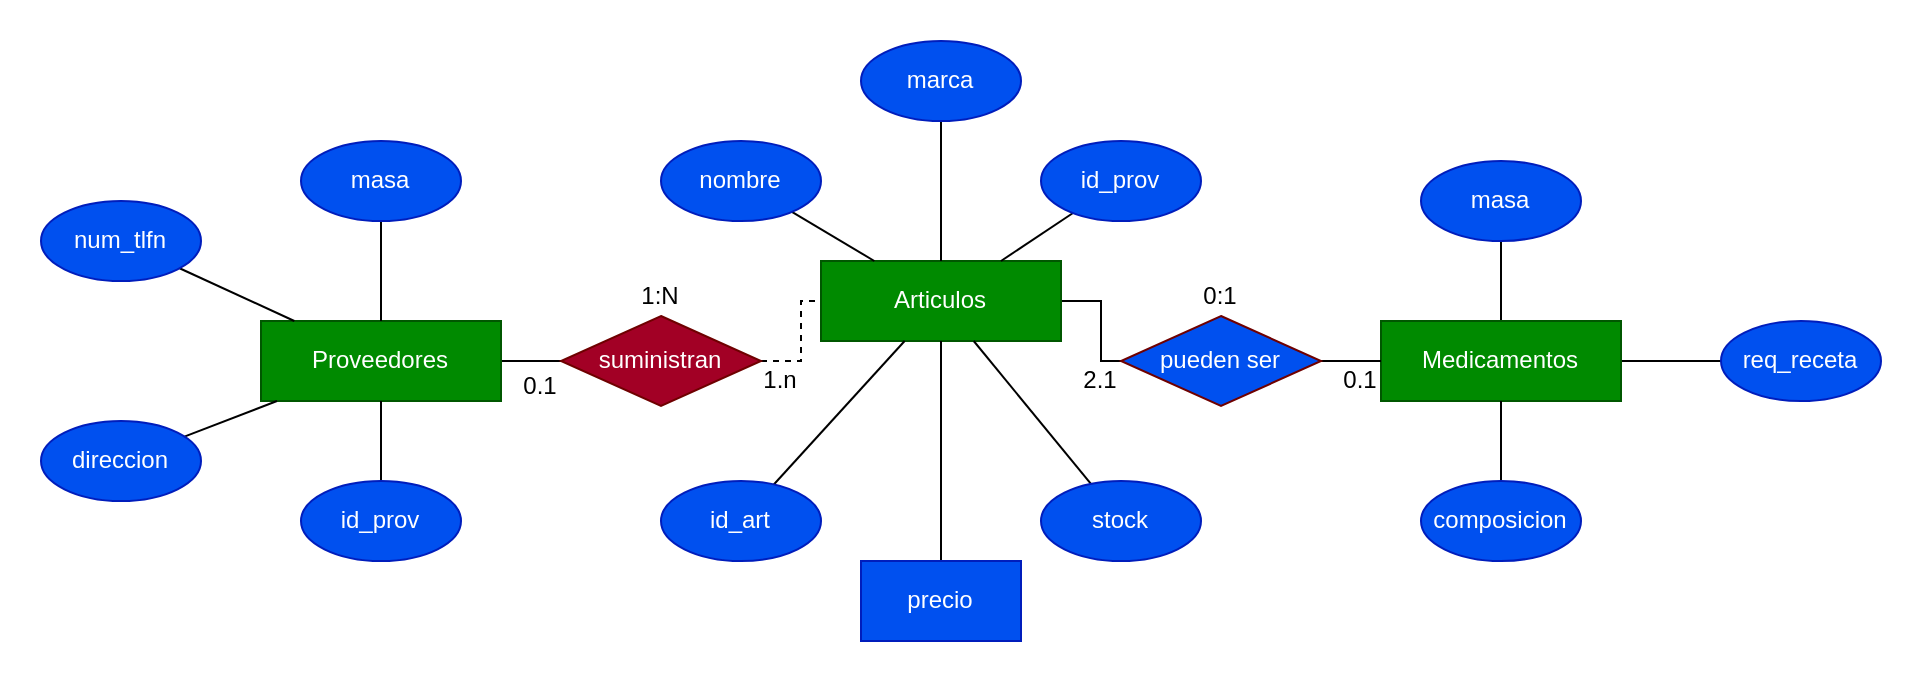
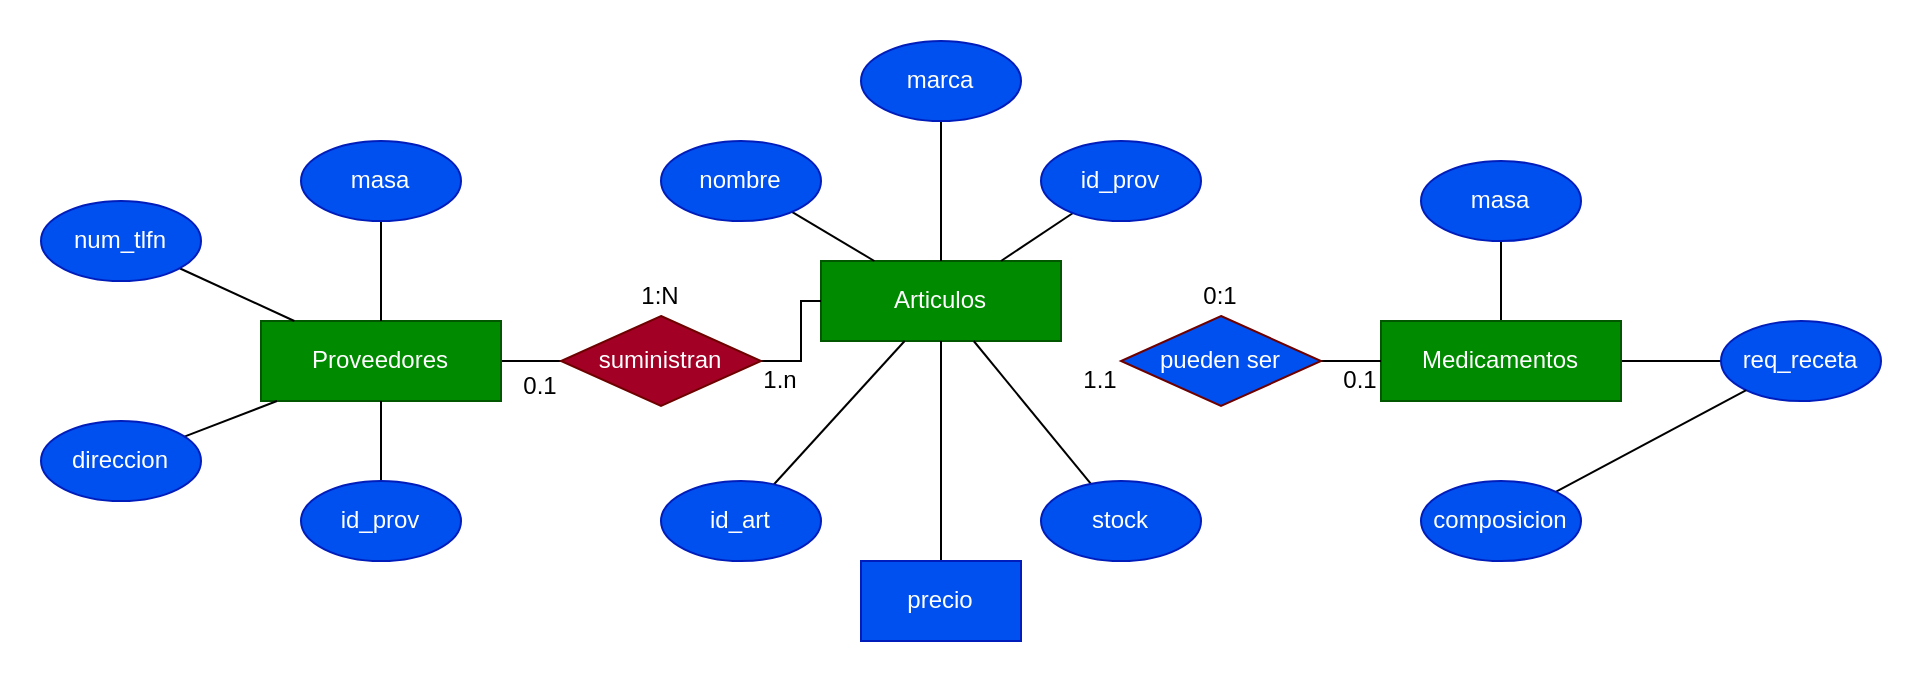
(1101, 321) -> none
(801, 339) -> (801, 339)
(1101, 381) -> (1101, 381)
(1501, 441) -> (1651, 441)
